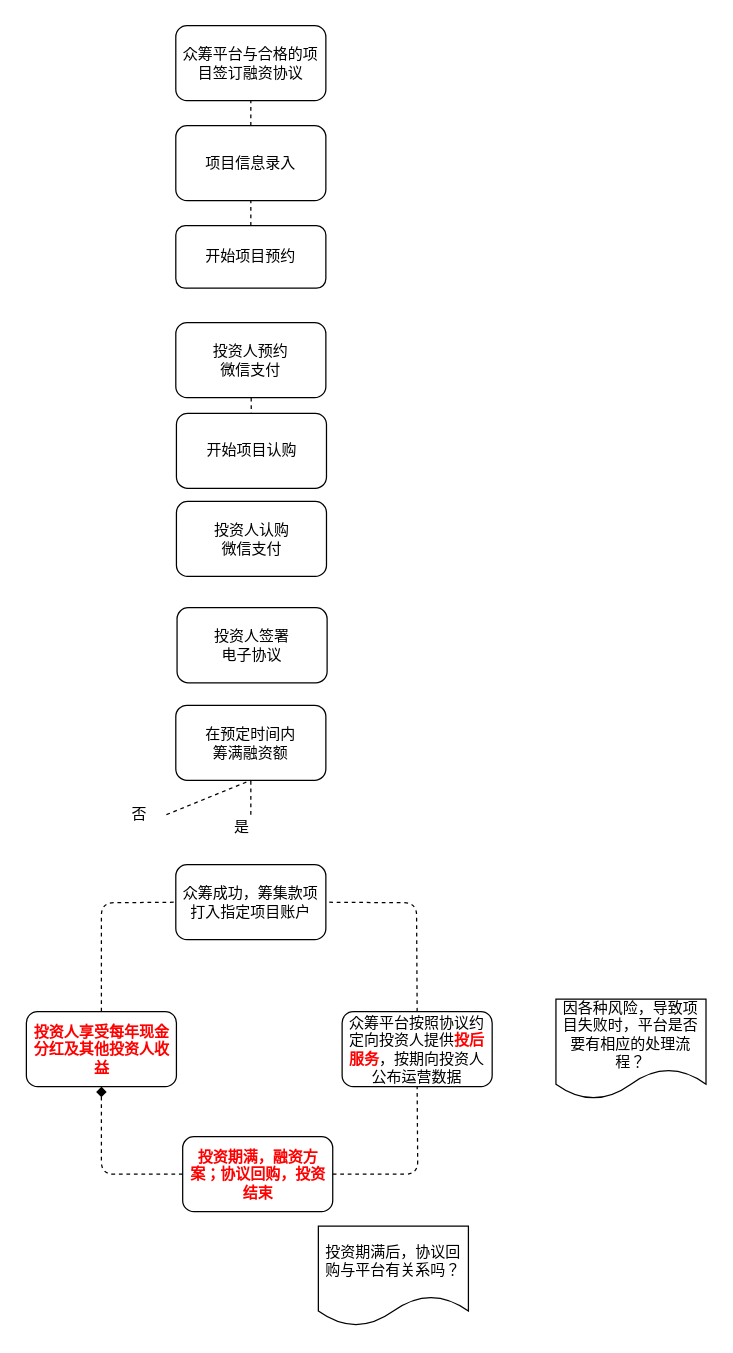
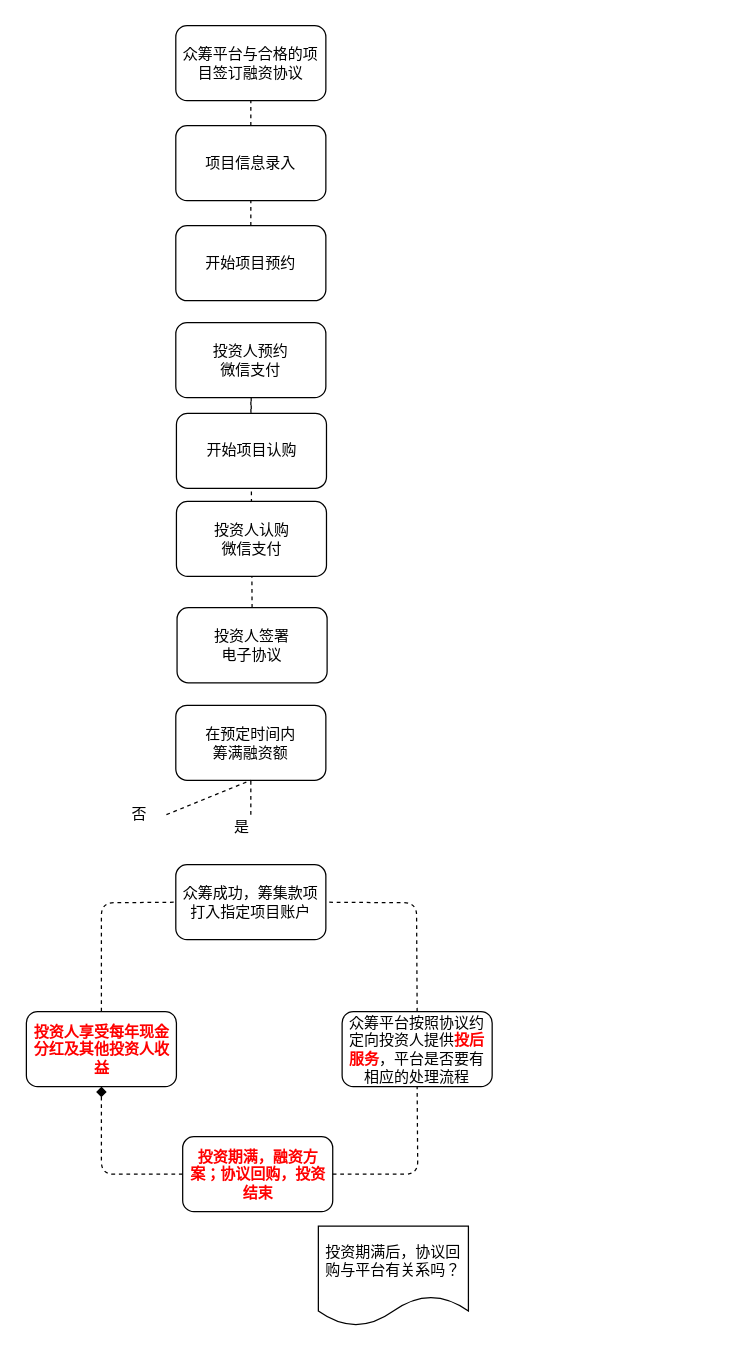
(251, 257) -> (251, 263)
none -> (252, 592)
(417, 1049) -> (417, 1049)
(631, 1049) -> none
